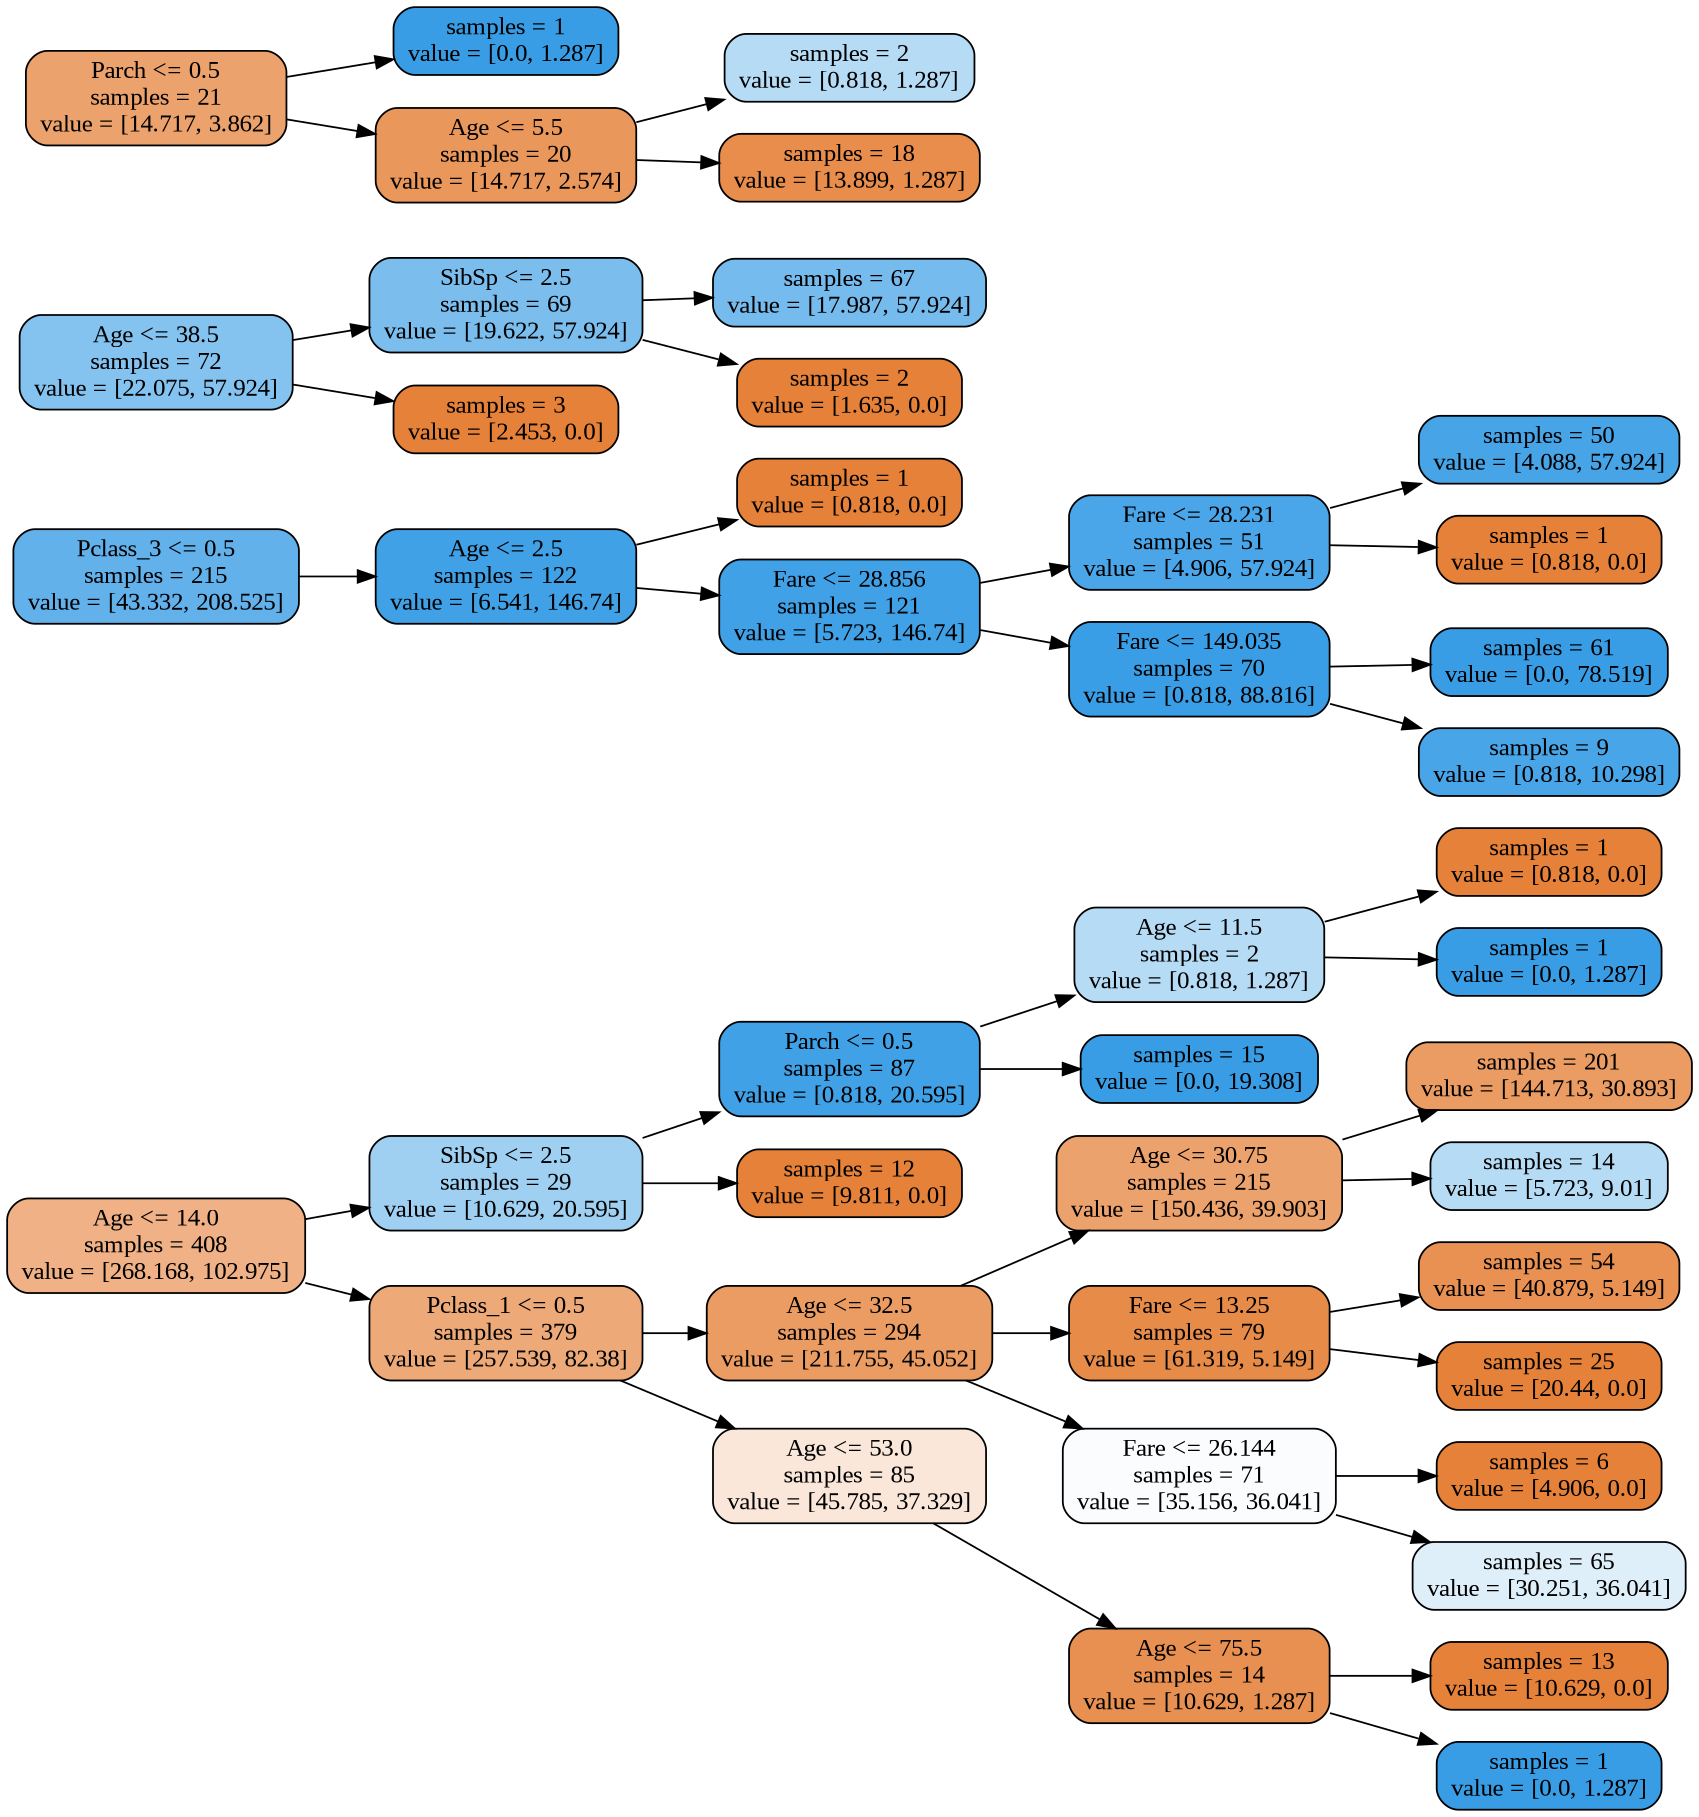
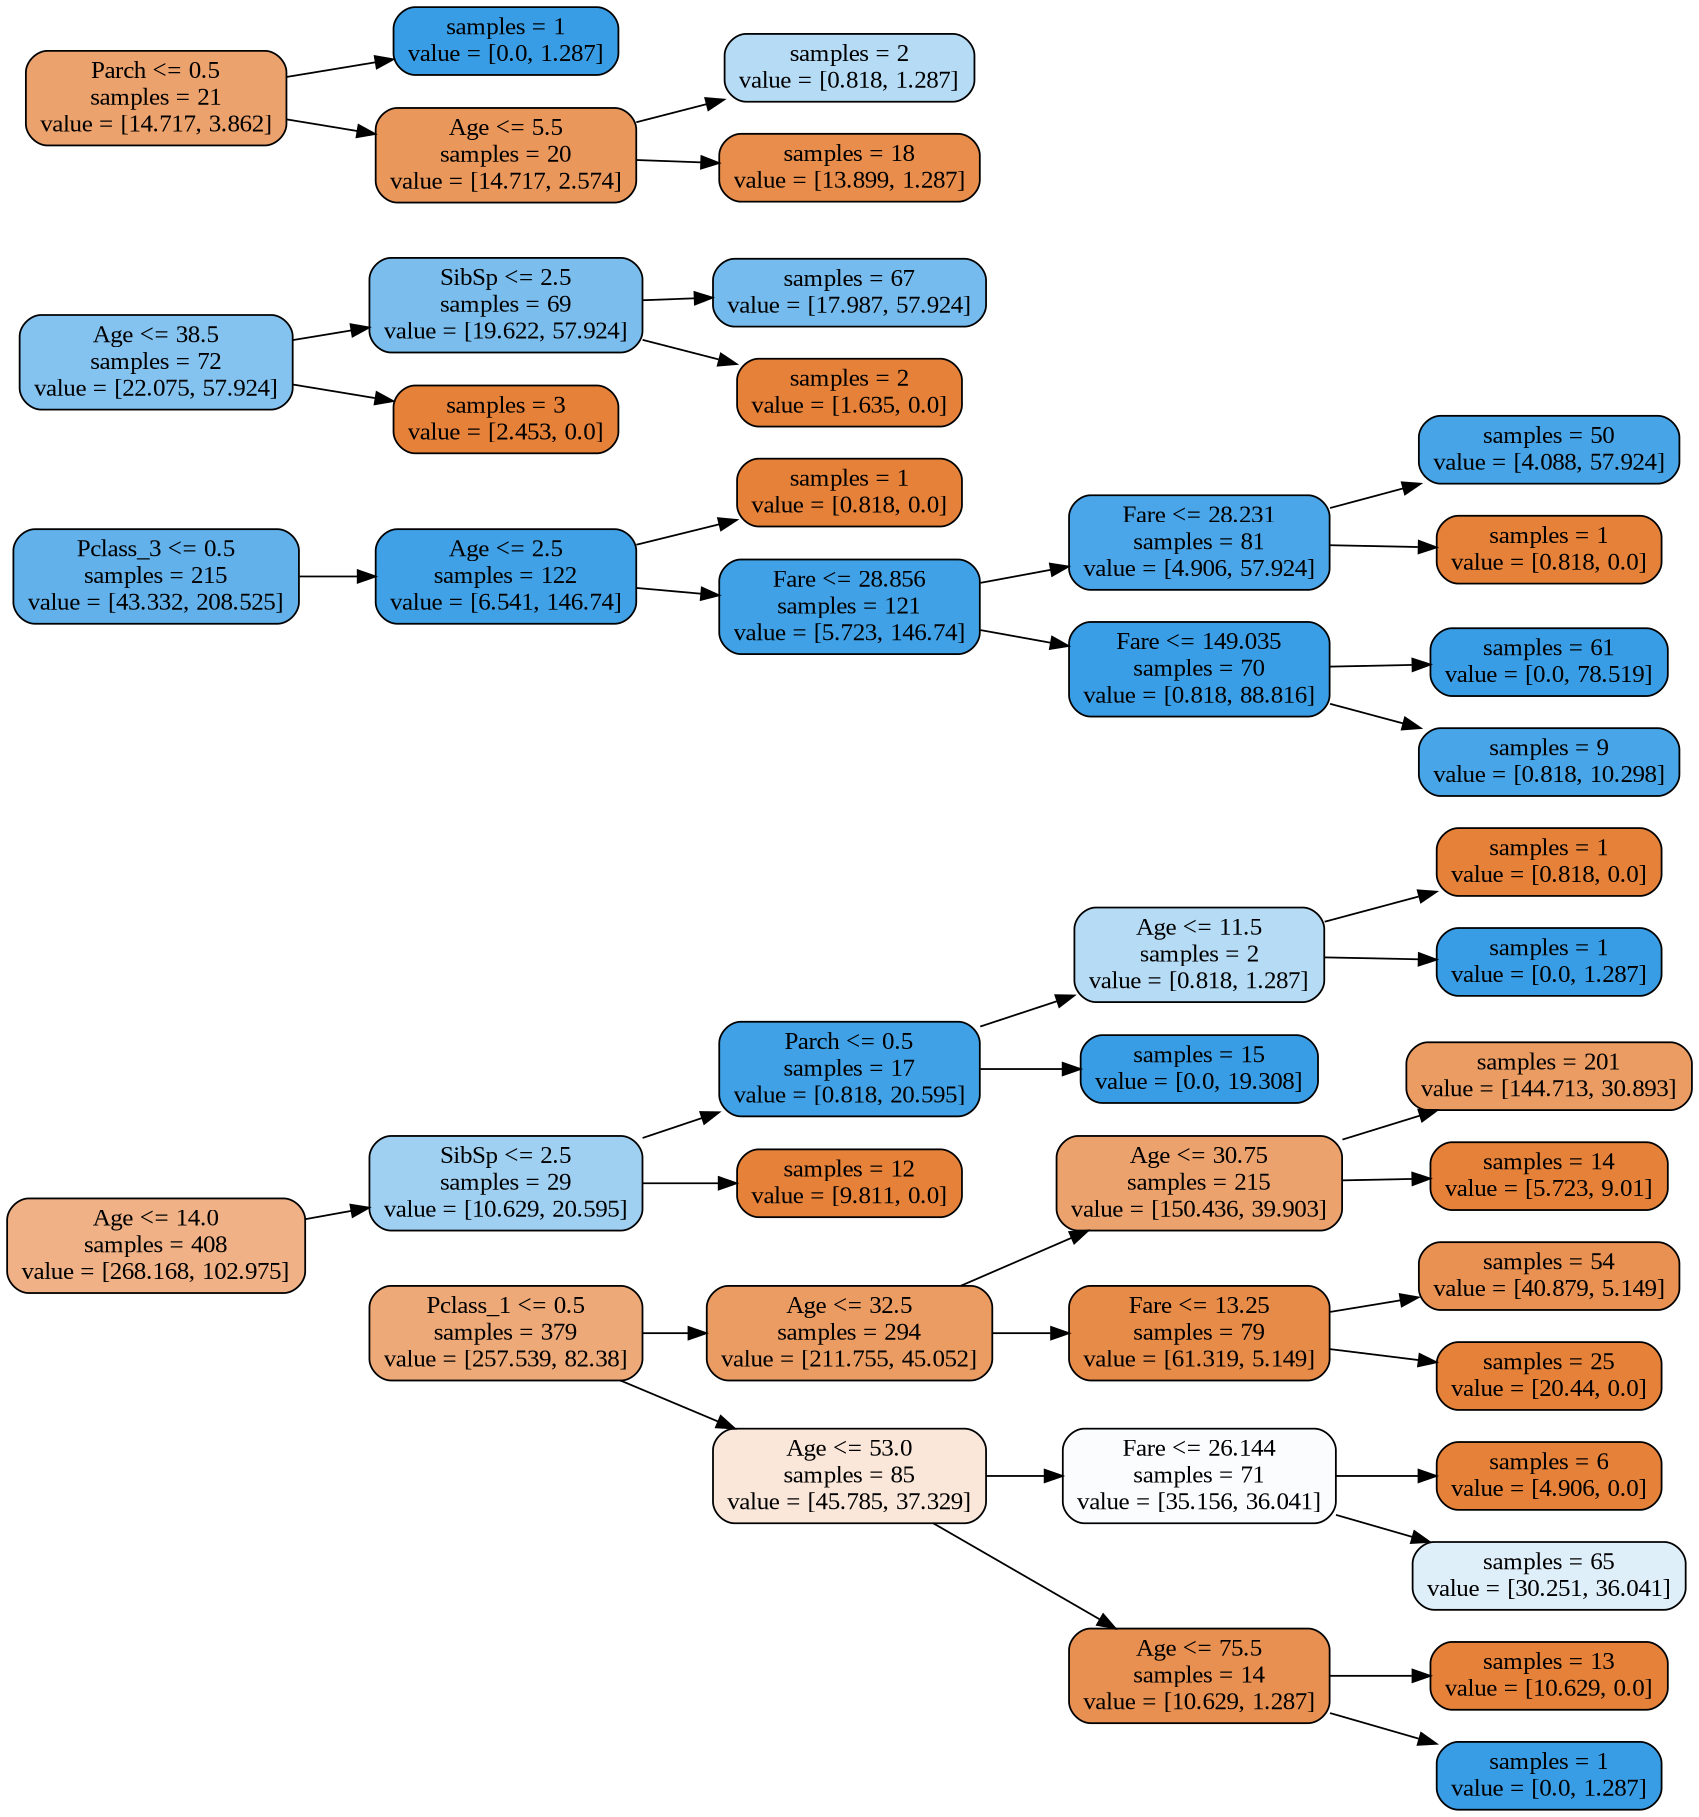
(1199, 543) -> (1199, 543)
(850, 1069) -> (850, 1069)
(1549, 1176) -> (1549, 1176)
(329, 1289) -> none
(1016, 1401) -> (1015, 1476)
